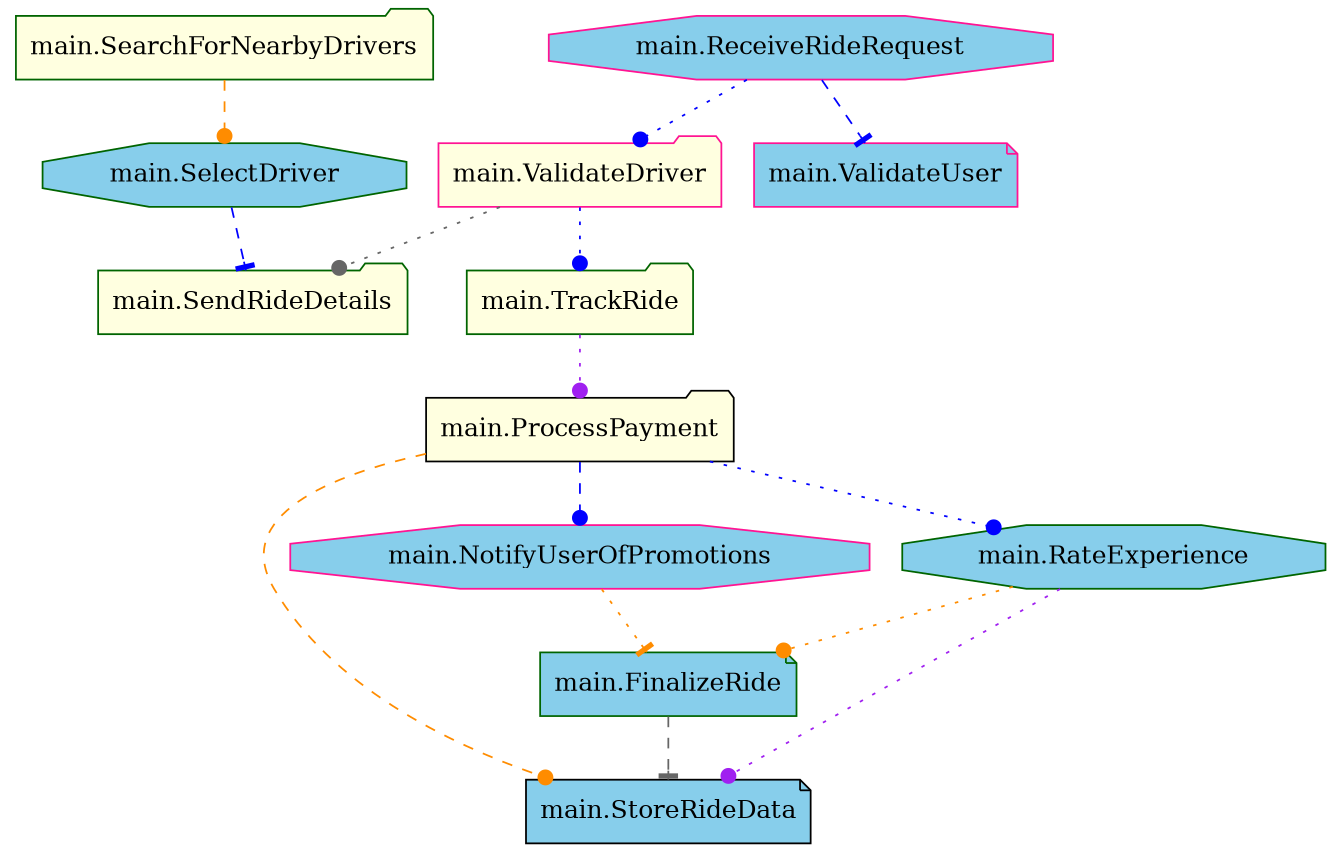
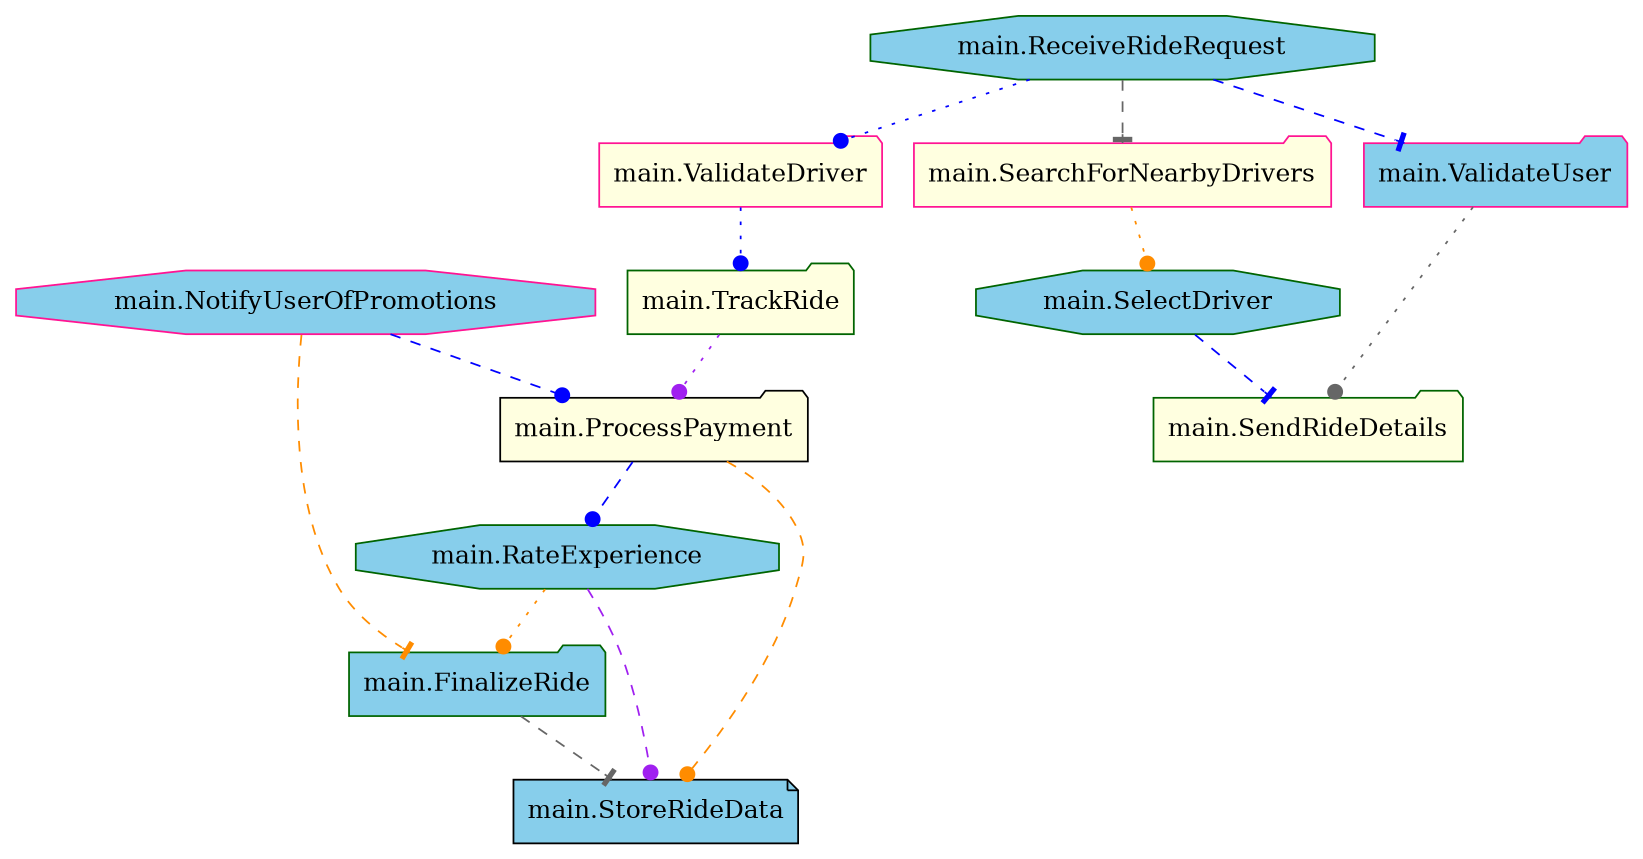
(225, 48) -> (1123, 175)
(801, 48) -> (1123, 48)
(225, 104) -> (1138, 232)
none -> (1123, 107)
(886, 175) -> (1496, 175)
(423, 236) -> (1406, 297)
(580, 486) -> (473, 363)
(848, 494) -> (615, 488)
(622, 617) -> (309, 508)
(897, 681) -> (628, 673)
(668, 684) -> (477, 684)
